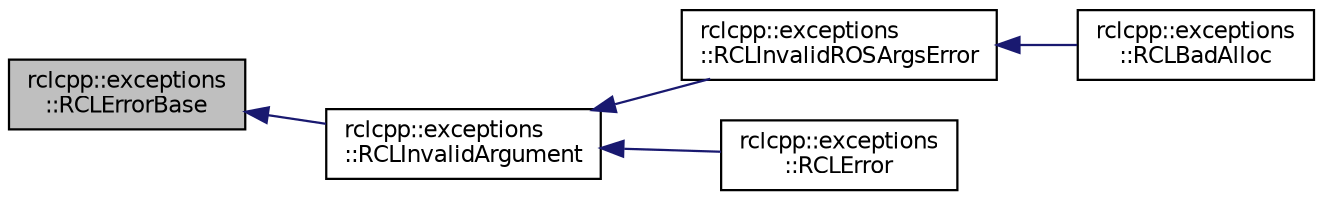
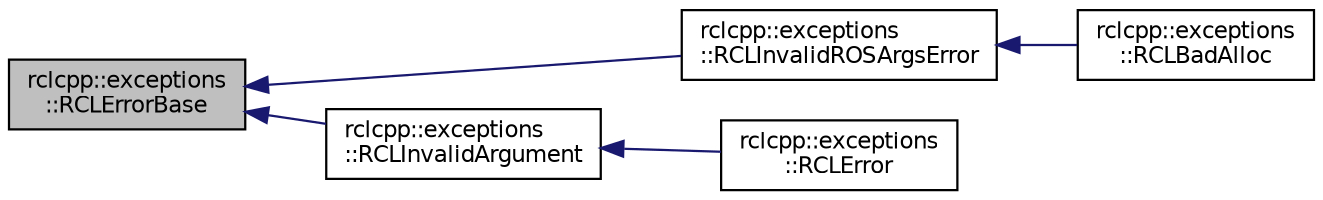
(663, 91) -> (475, 70)
